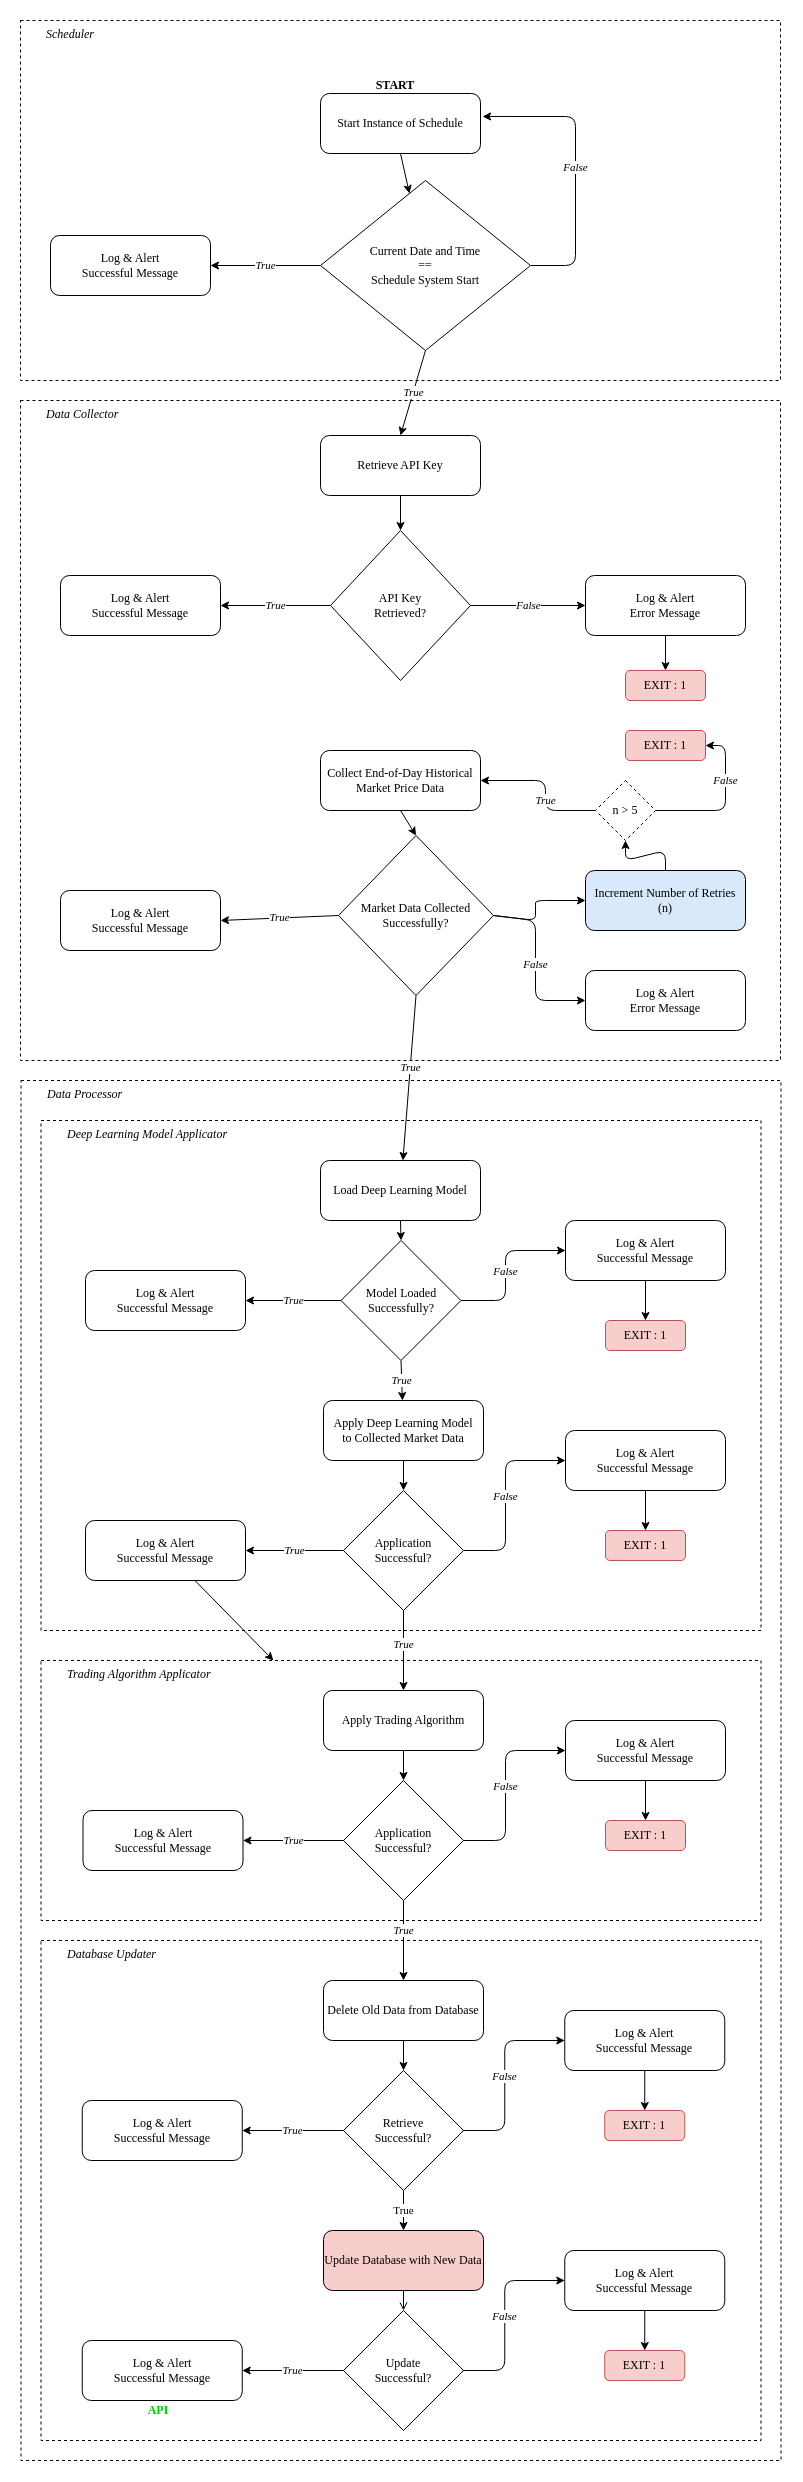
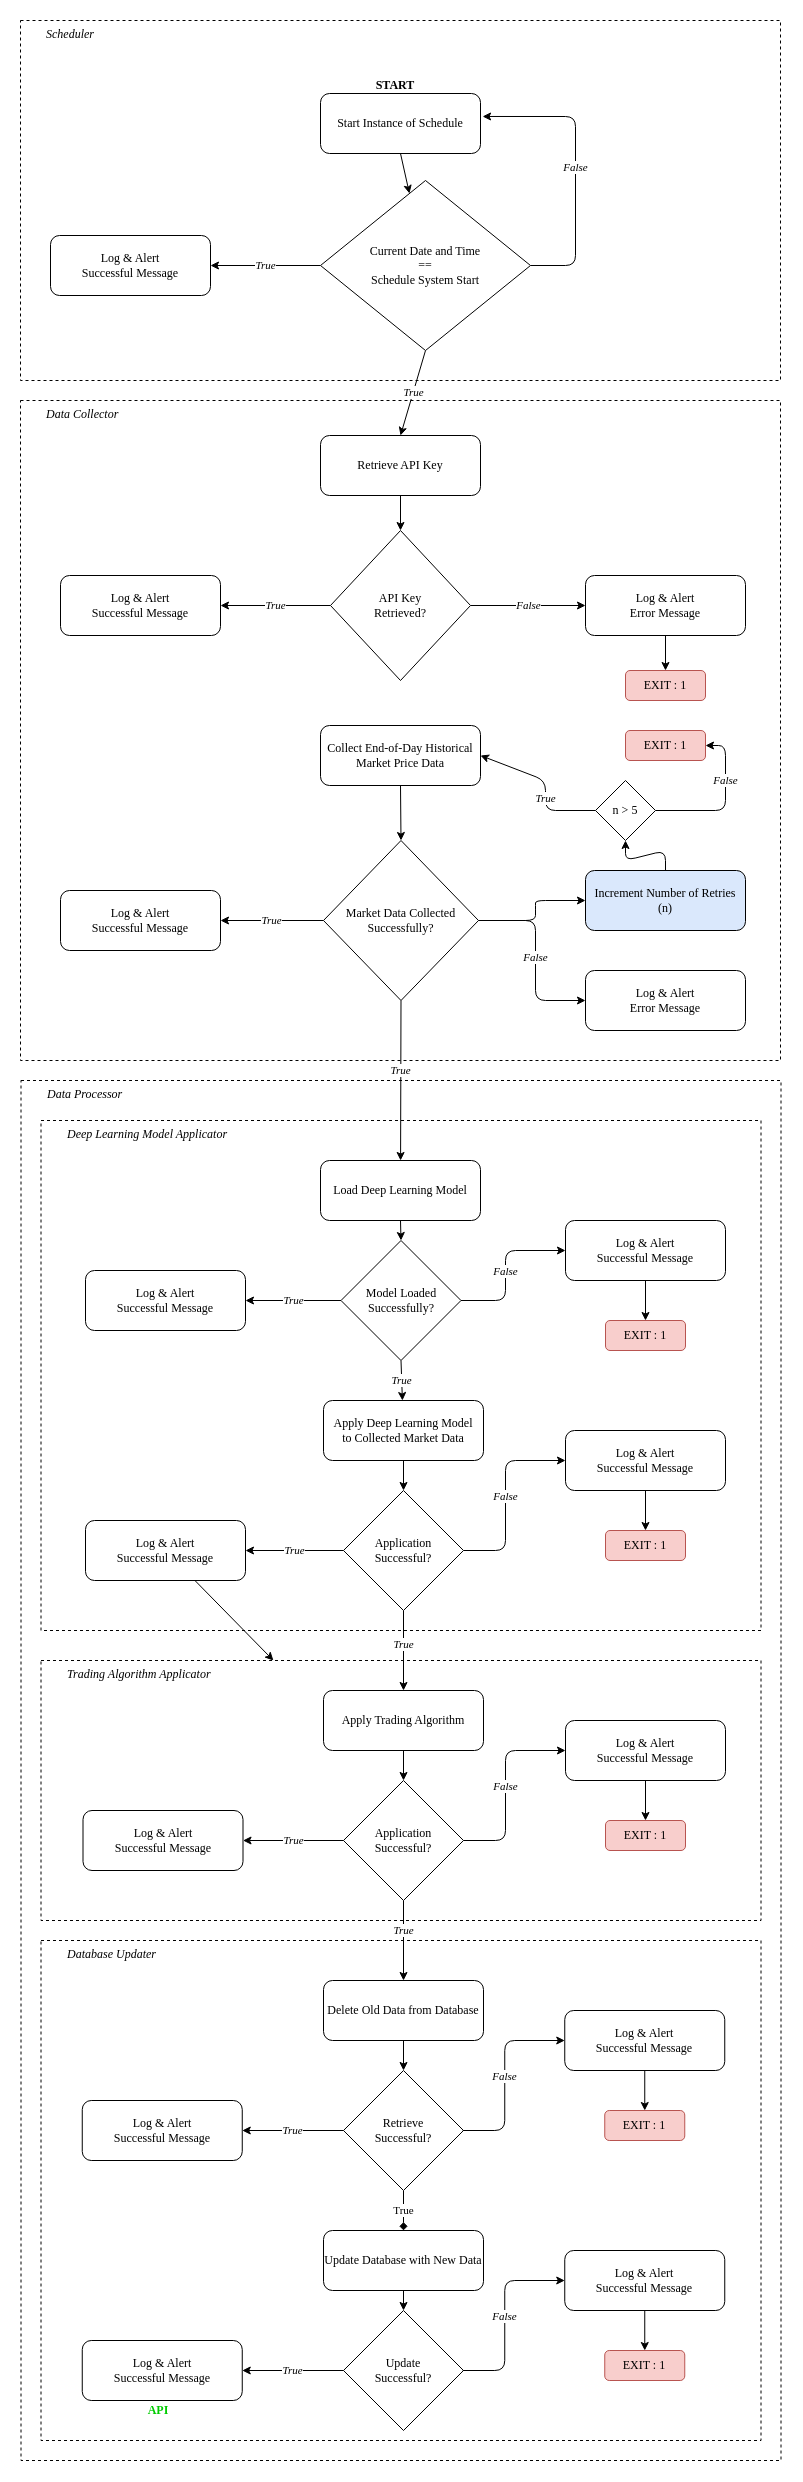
(401, 781) -> (401, 756)
(626, 811) -> (626, 811)
(416, 916) -> (401, 921)
(404, 2222) -> (404, 2221)
(404, 2261) -> (404, 2261)
(404, 2303) -> (404, 2302)
